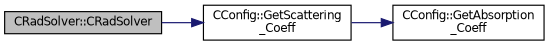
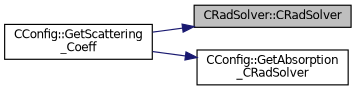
(177, 23) -> (168, 30)
(468, 23) -> (273, 67)
